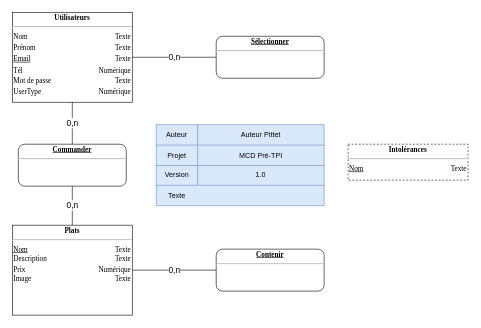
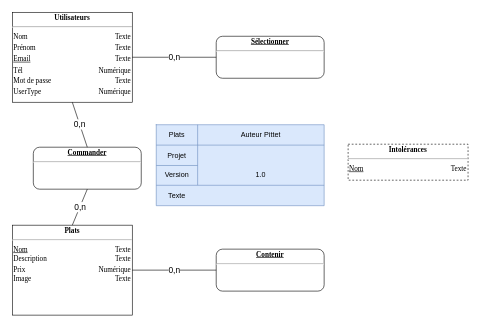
(177, 135) -> (177, 135)
(261, 155) -> none
(72, 165) -> (87, 168)
